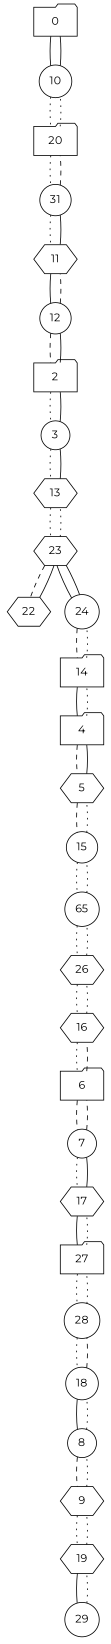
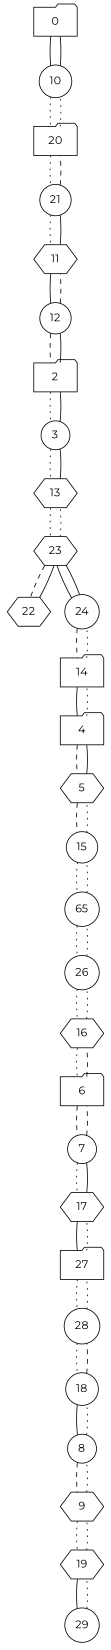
(55, 200) -> (55, 200)
(82, 970) -> (82, 973)
